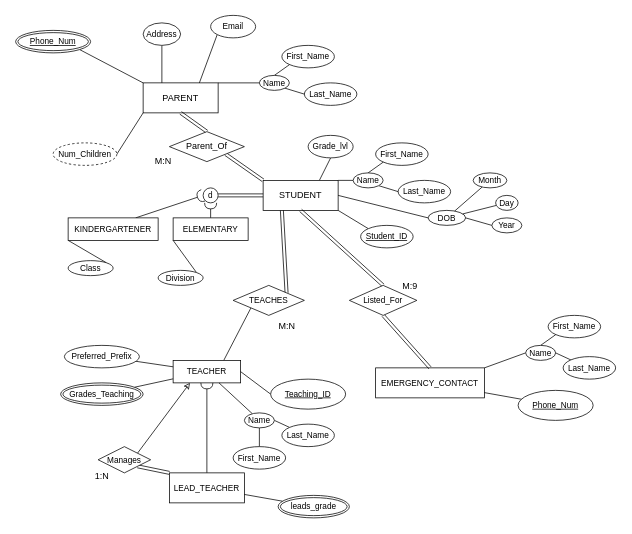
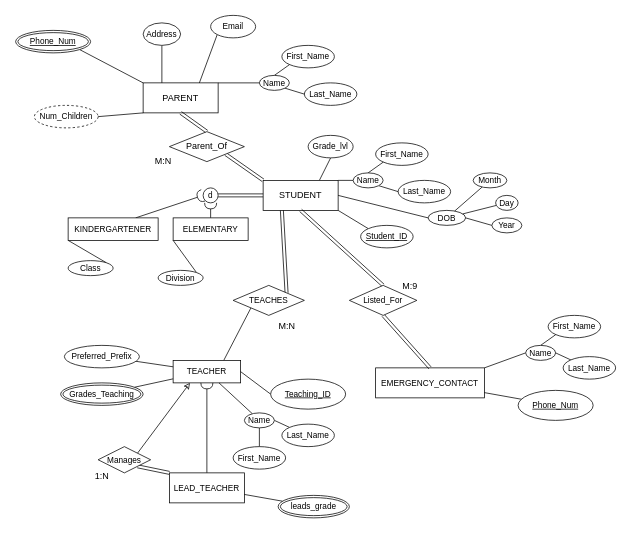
(85, 154) -> (66, 117)
